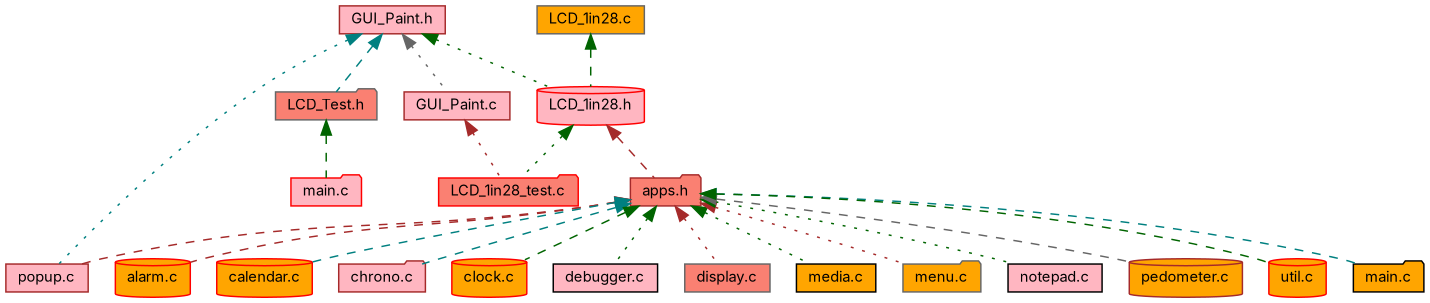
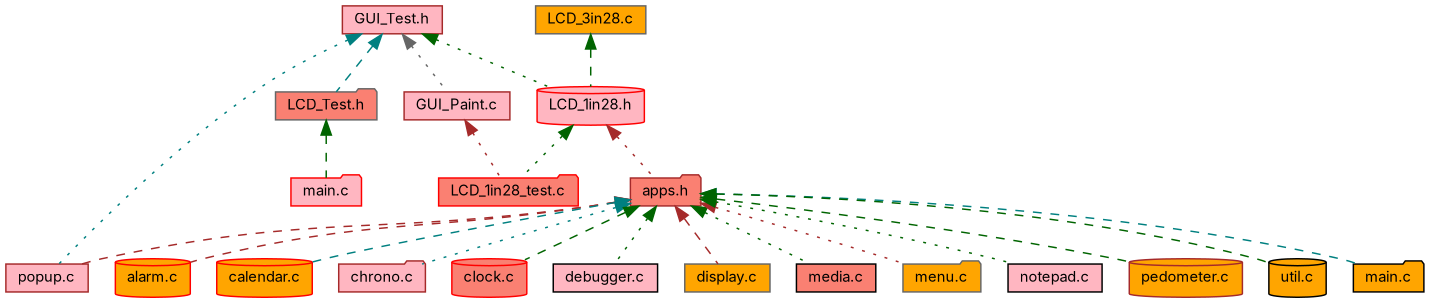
(392, 20) -> (392, 20)
(591, 20) -> (591, 20)
(636, 157) -> (636, 157)
(923, 226) -> (923, 226)
(519, 235) -> (519, 235)
(701, 241) -> (701, 241)
(489, 278) -> (489, 278)
(727, 278) -> (727, 278)
(836, 278) -> (836, 278)
(1298, 278) -> (1298, 278)
